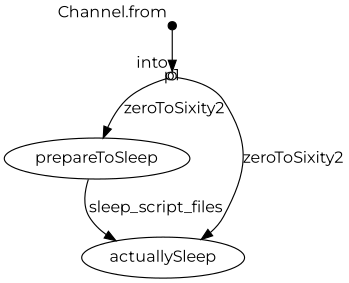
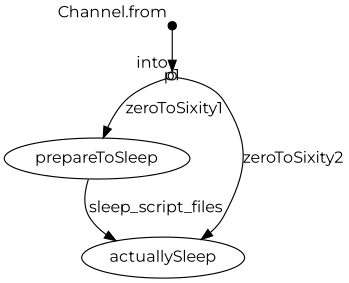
(175, 109) -> (175, 109)
